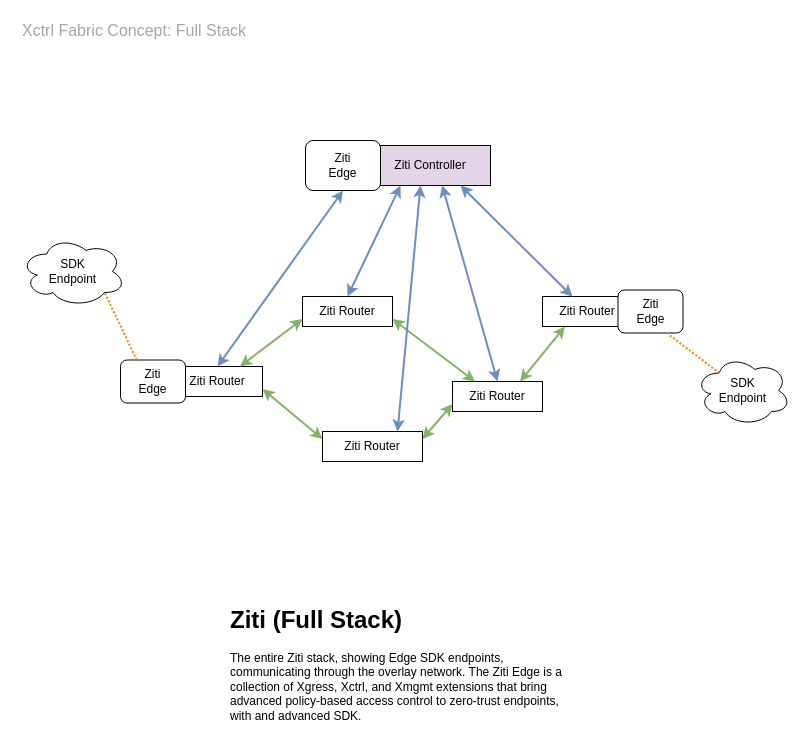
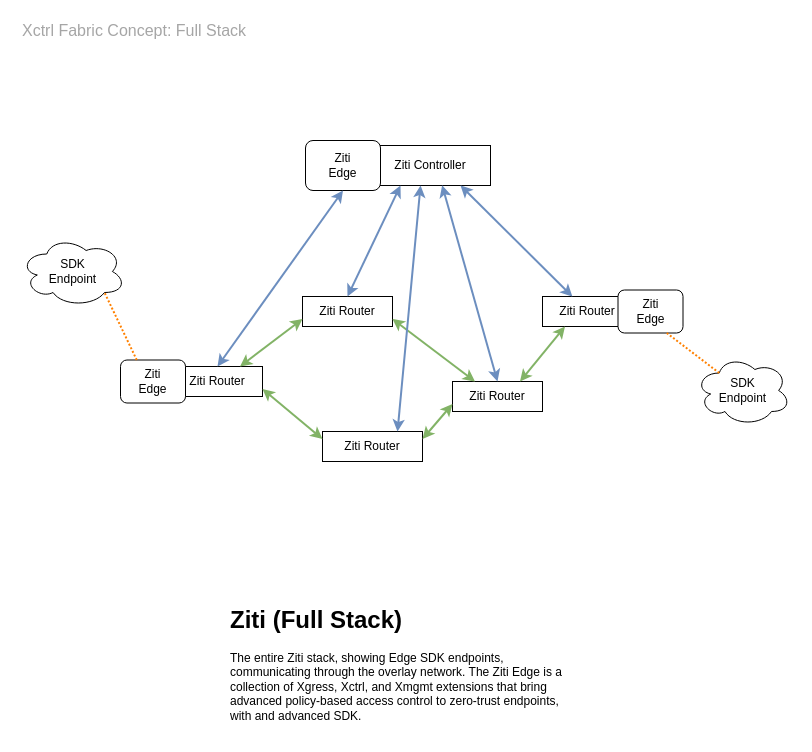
(431, 166) -> (431, 166)
